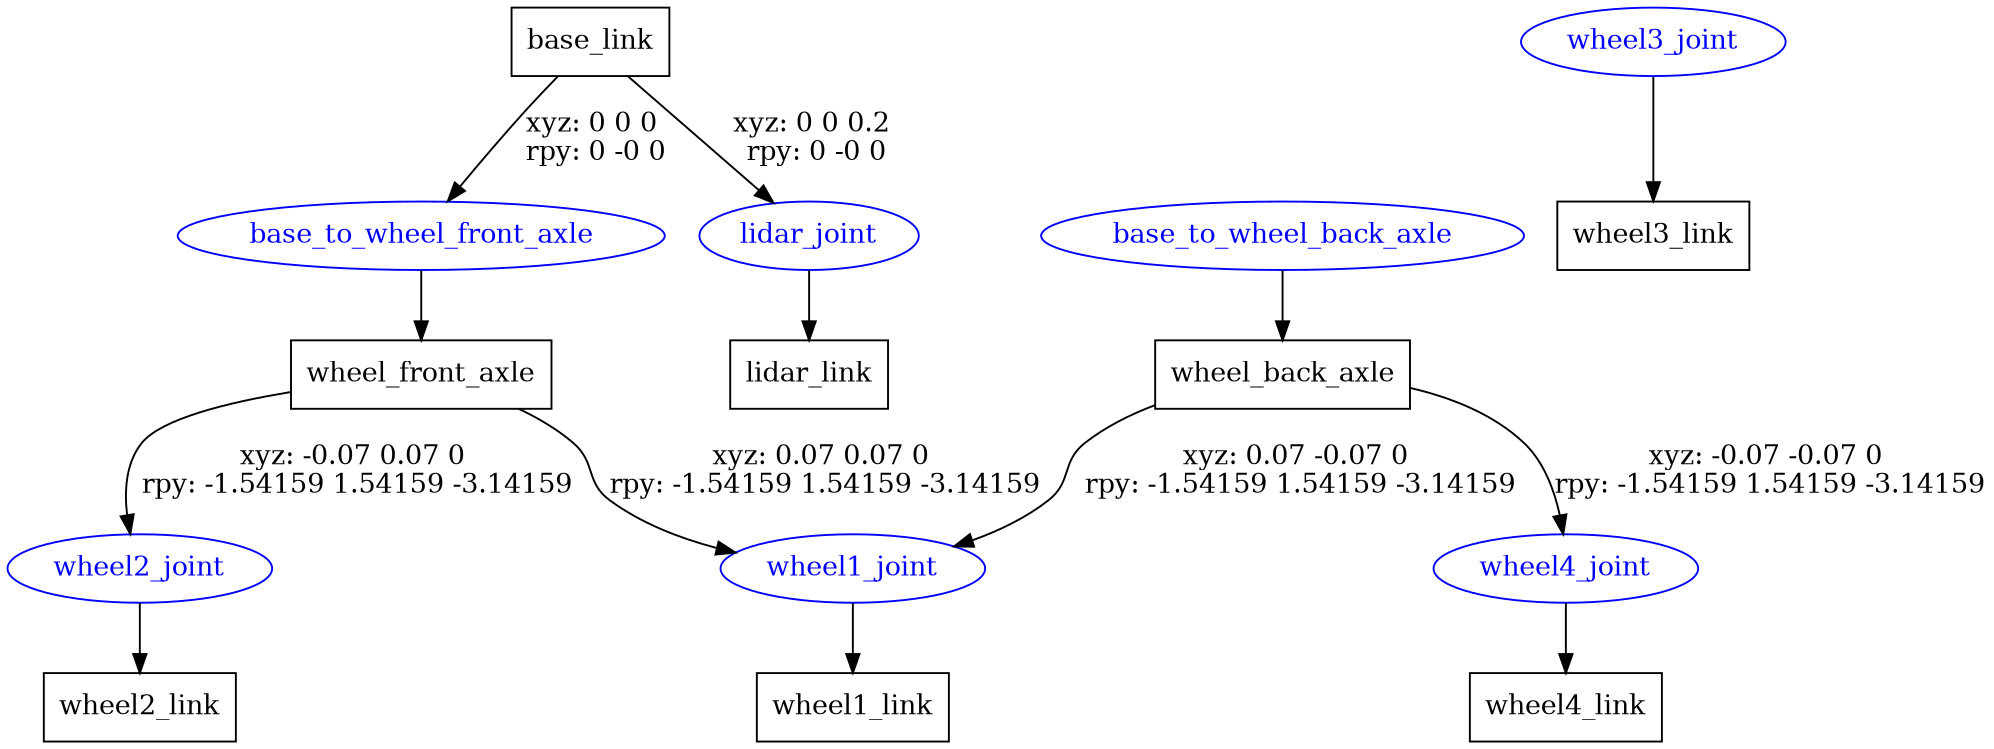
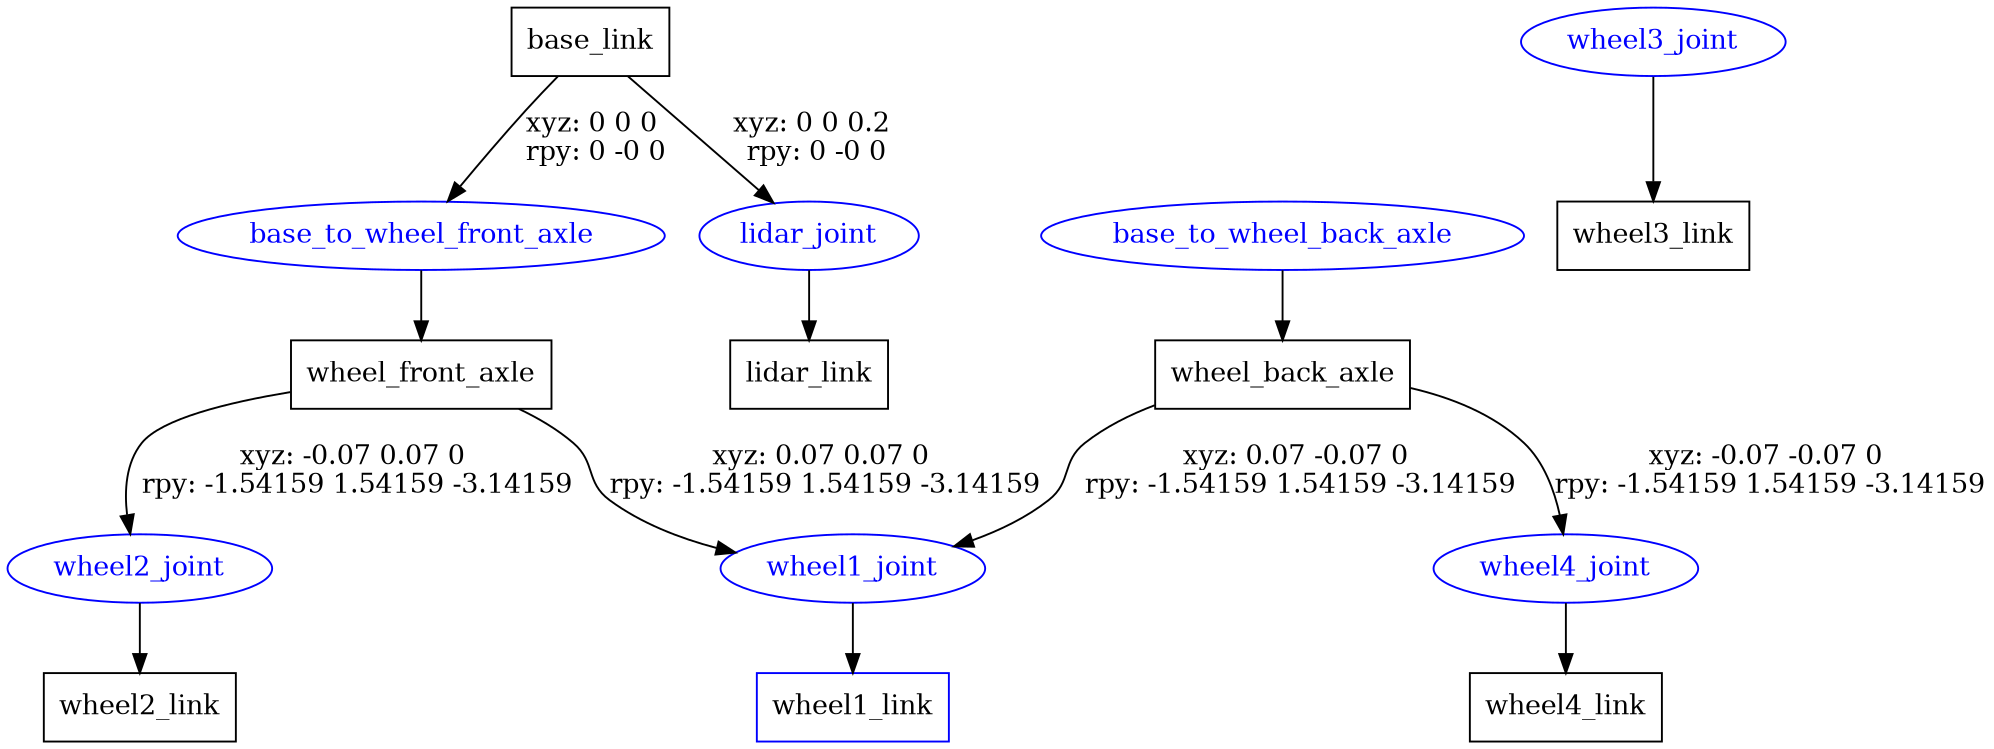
(853, 707) -> (853, 707)
